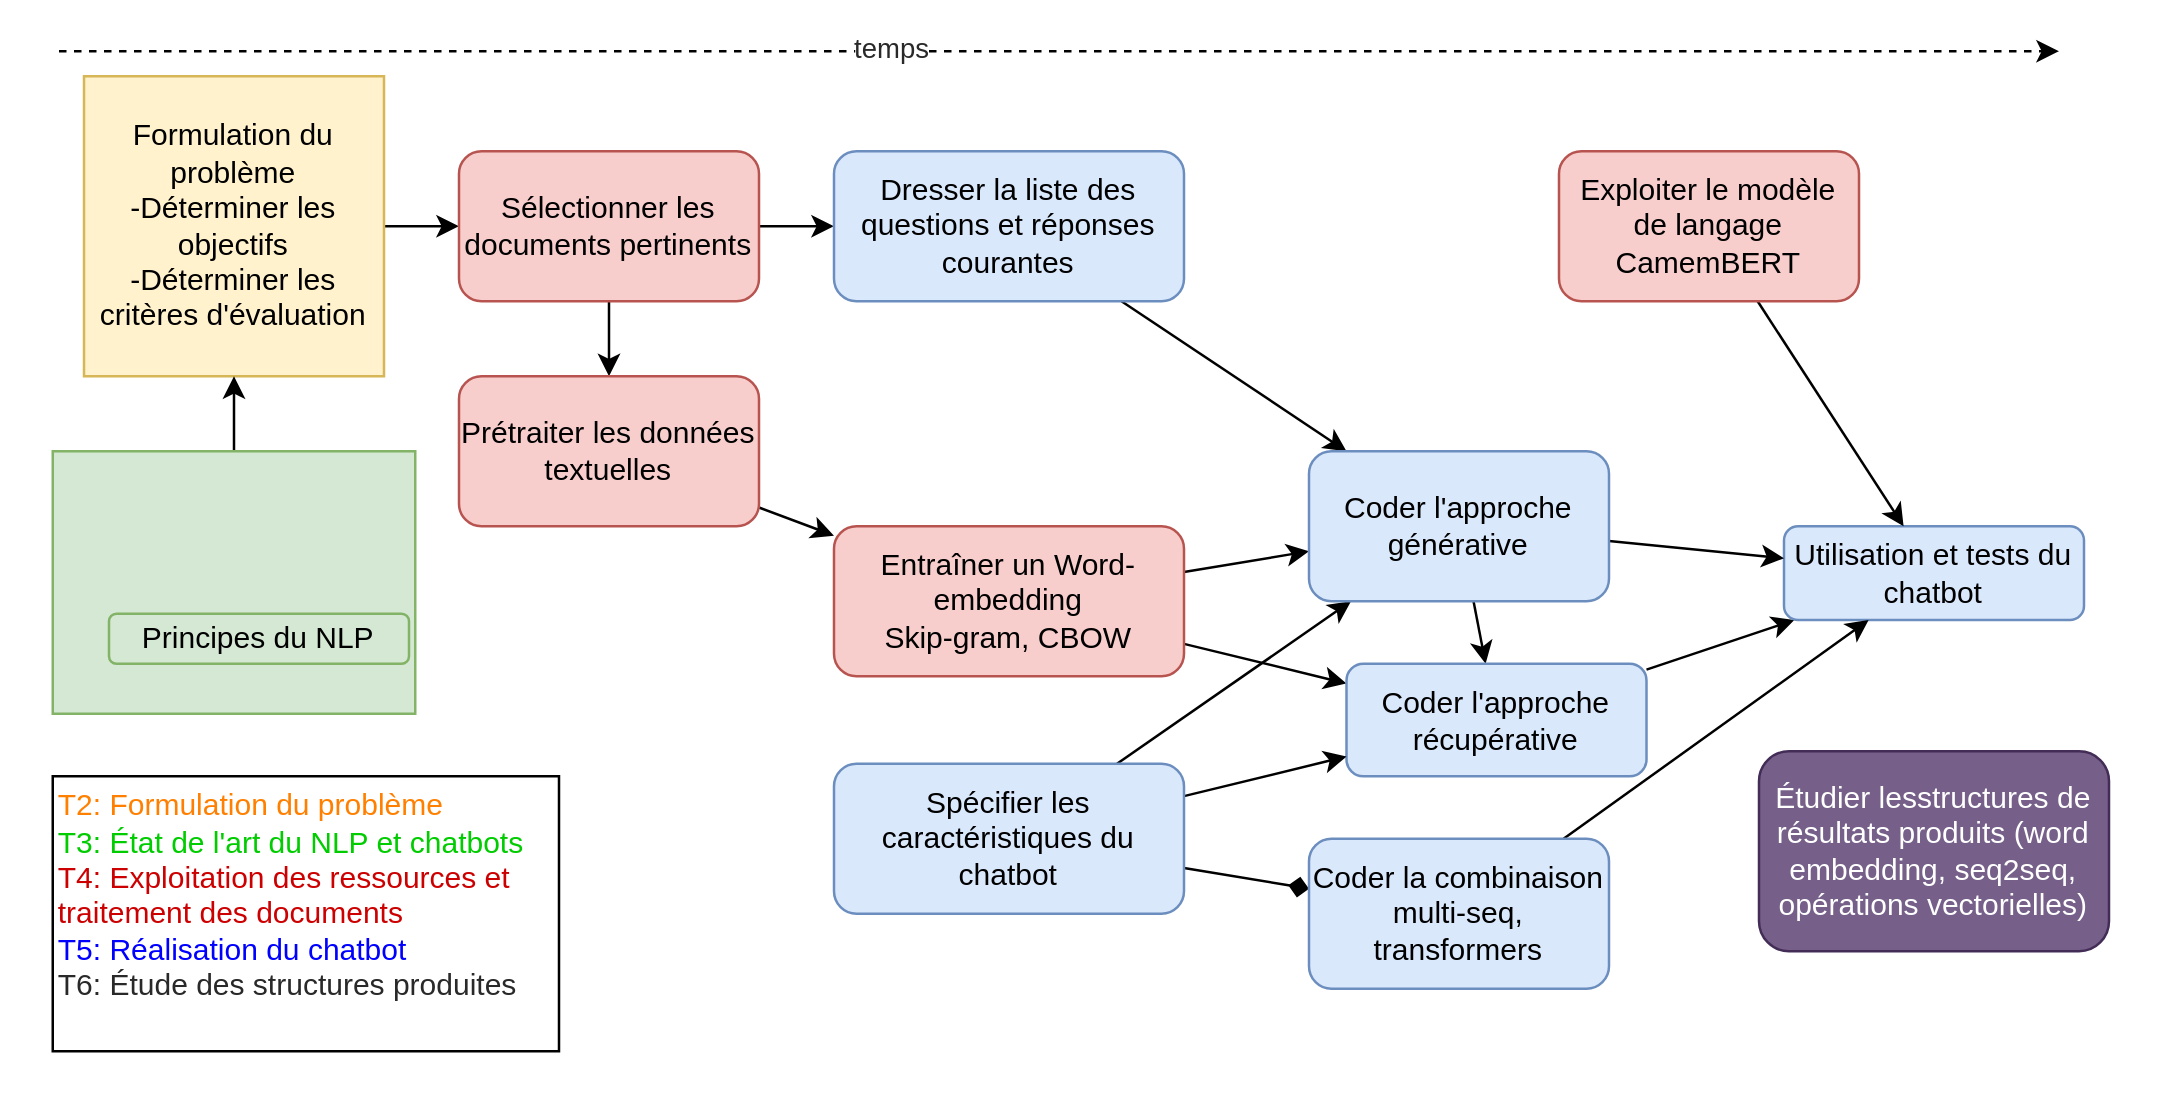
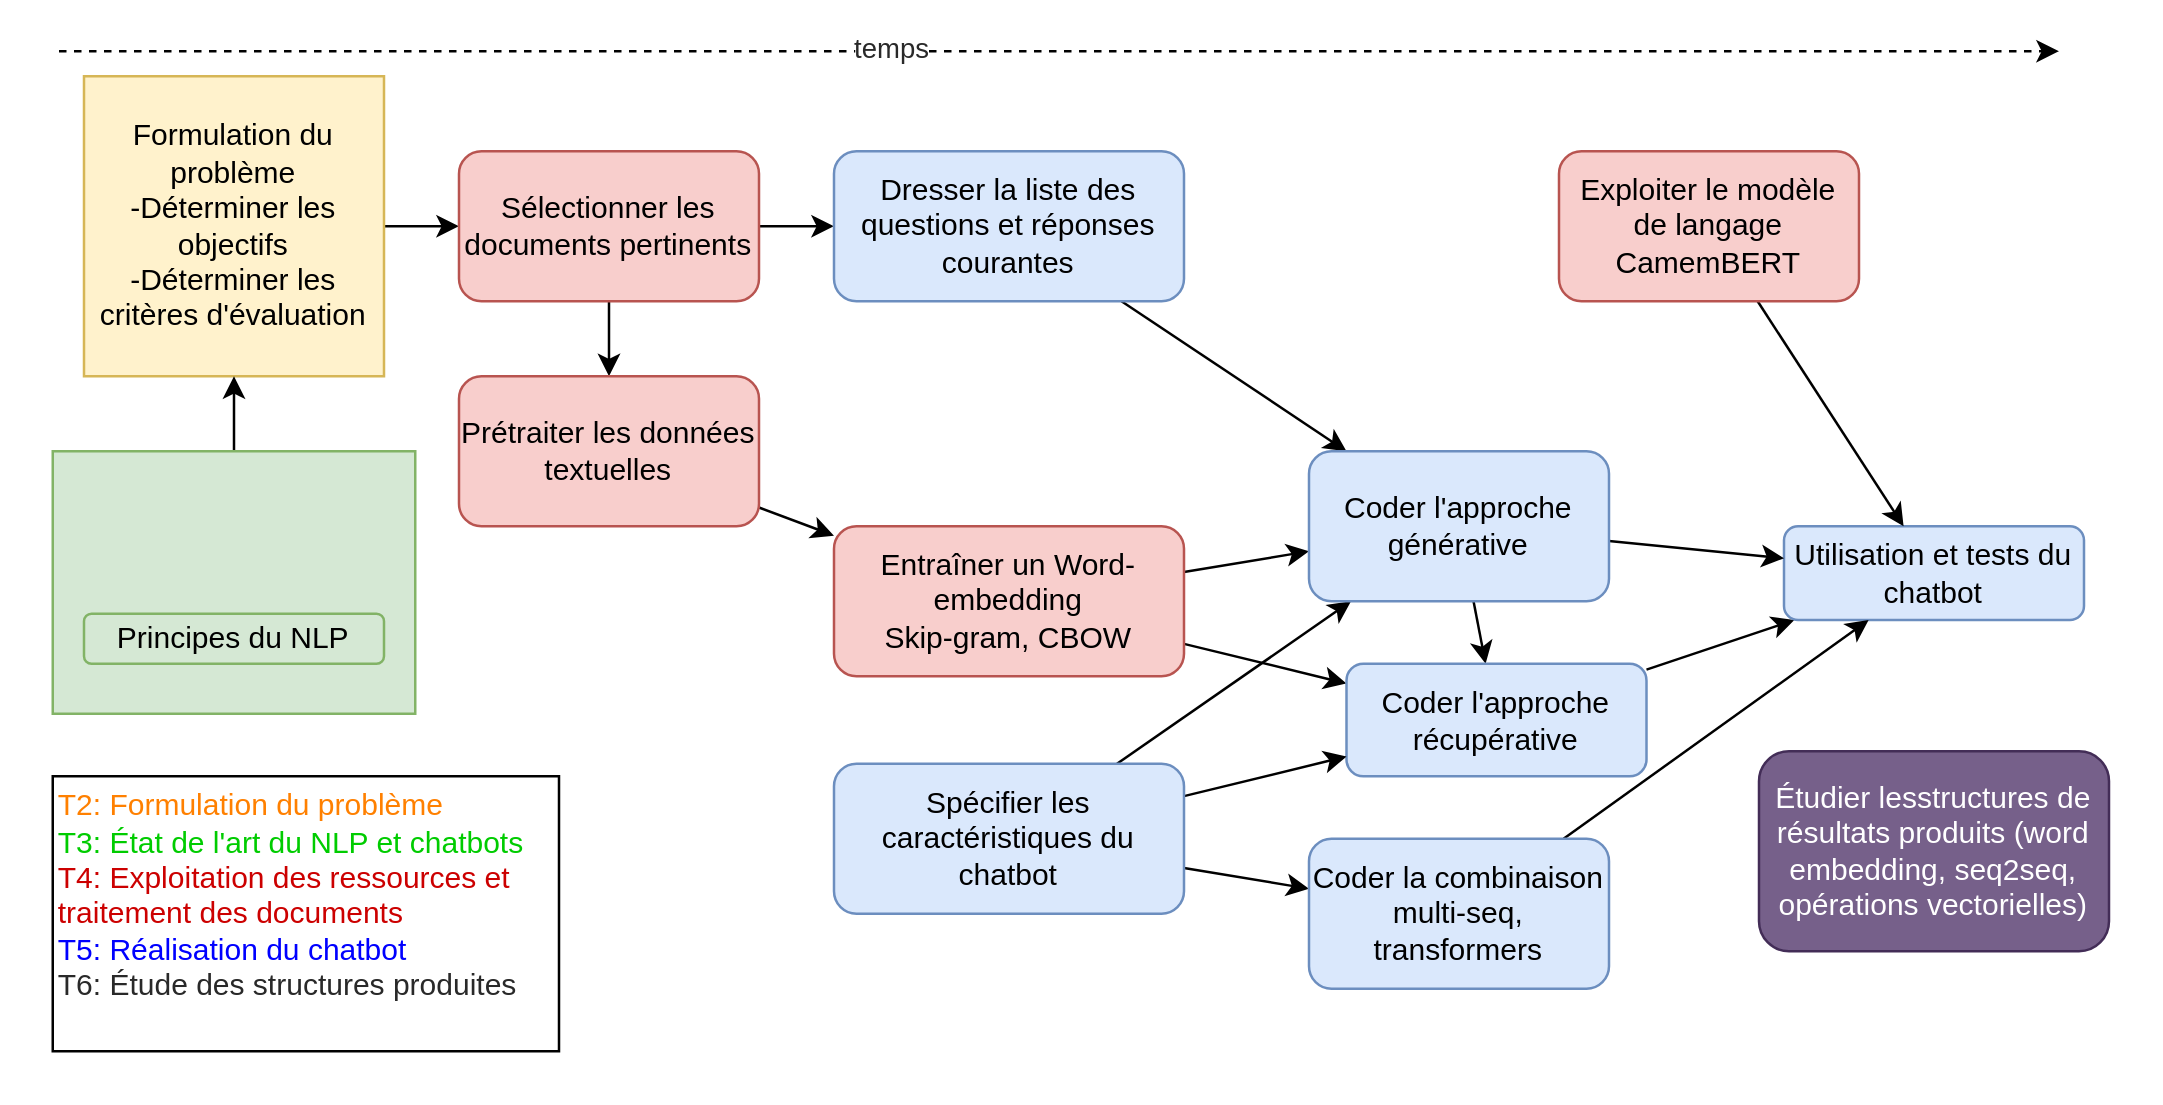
(259, 639) -> (234, 639)
(1289, 885) -> (1290, 886)
